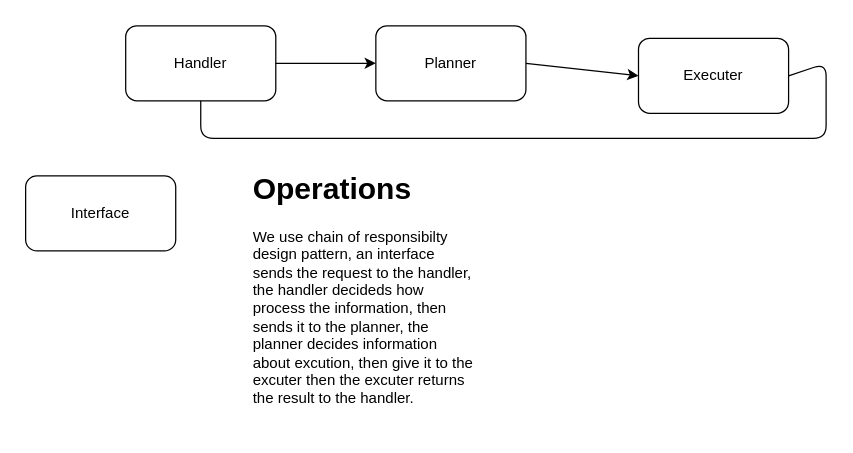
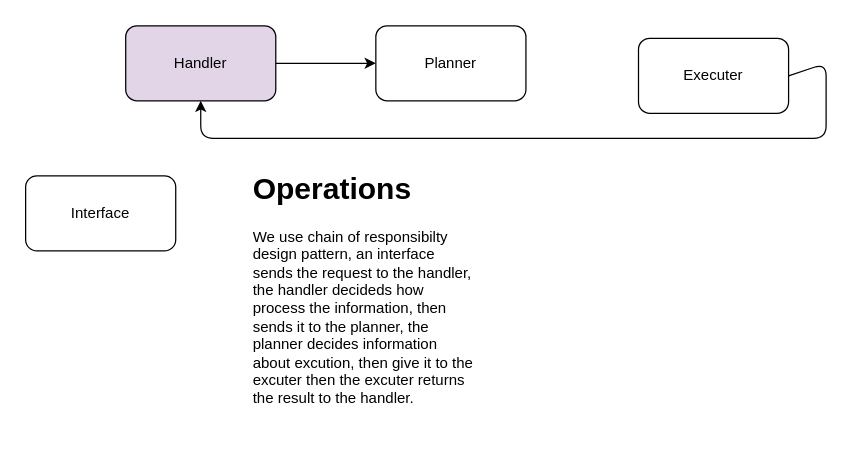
(201, 63) -> (201, 63)
(577, 69) -> none
(201, 107) -> (201, 111)
